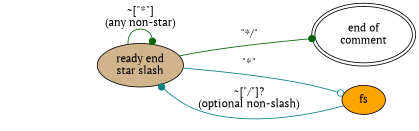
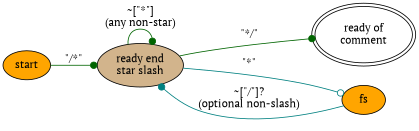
(364, 35) -> (364, 35)
none -> (27, 65)
